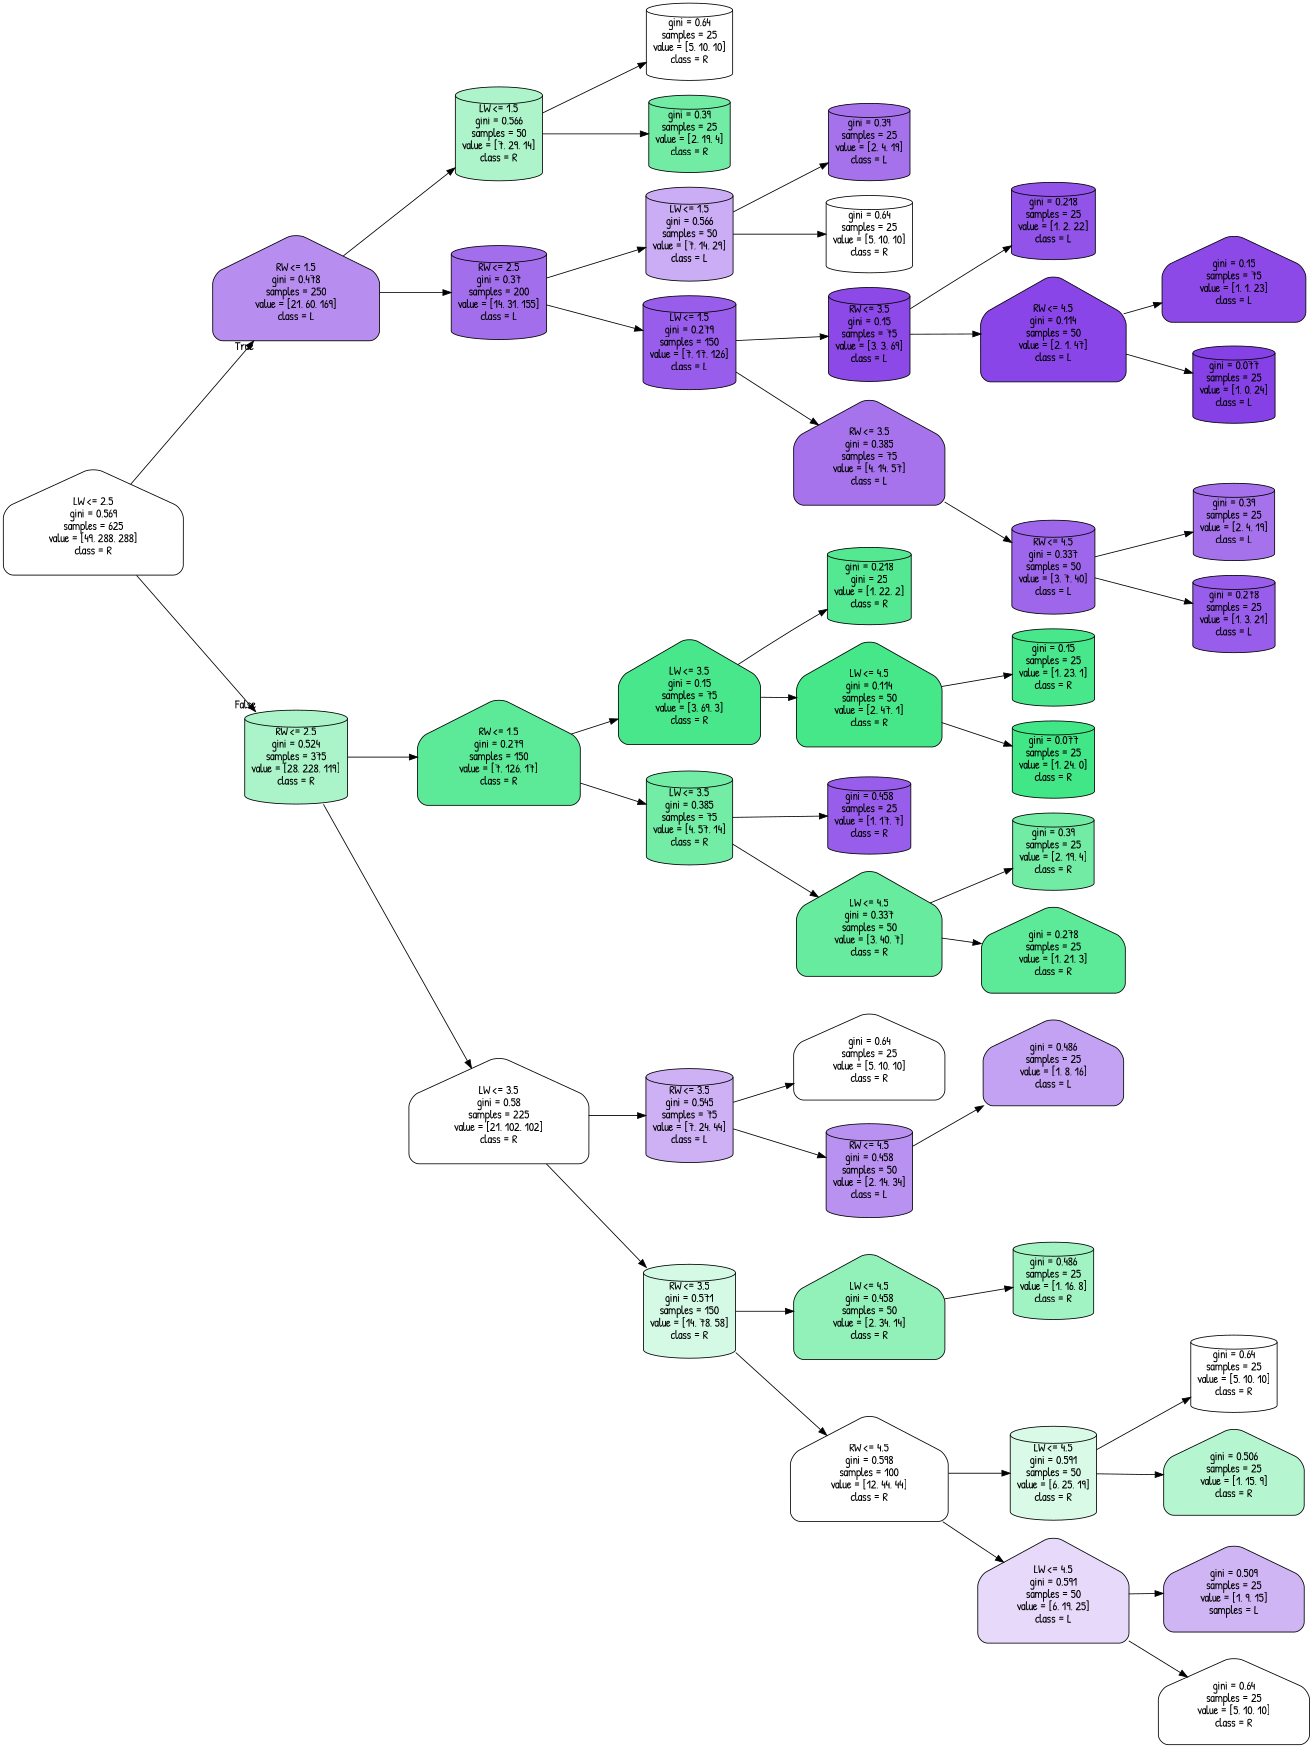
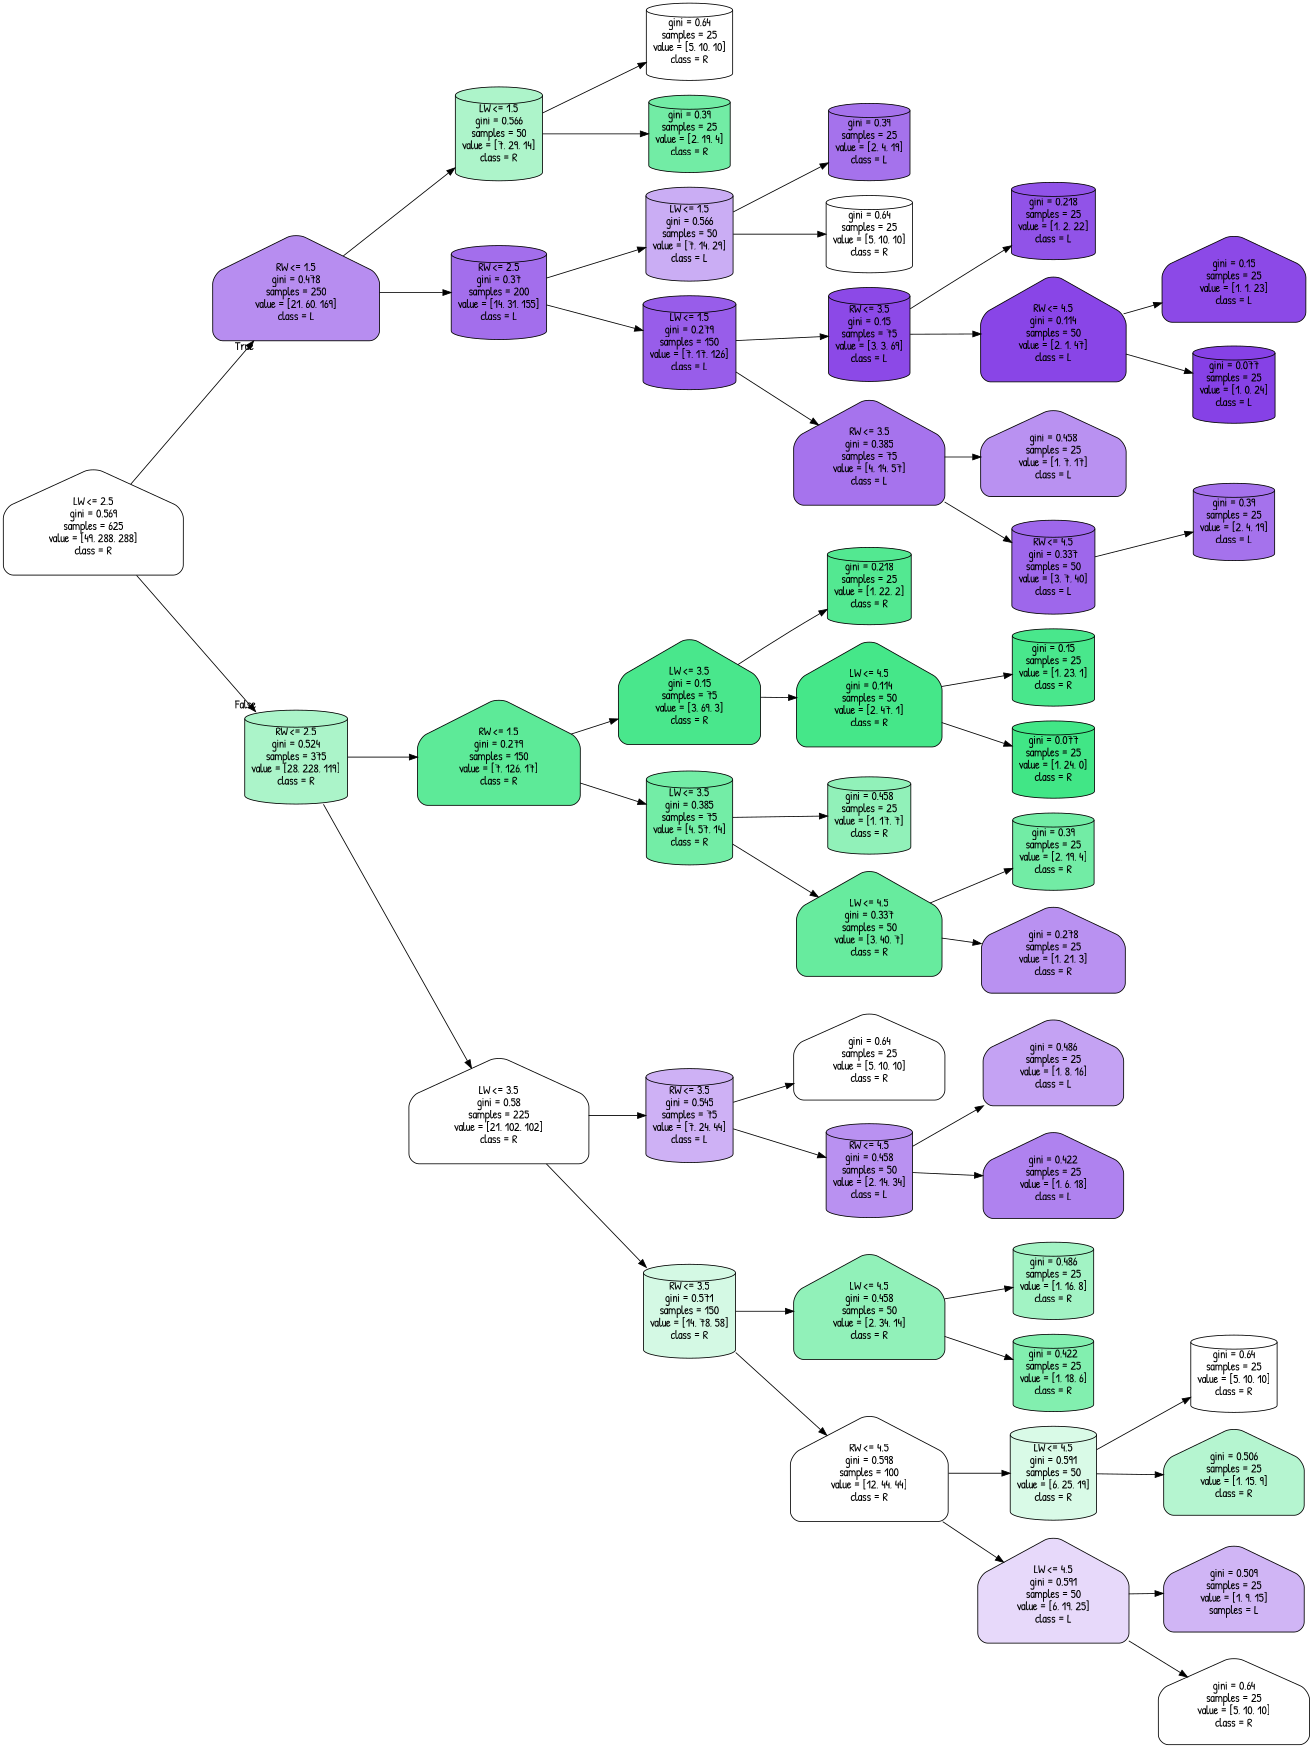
(1234, 283) -> (1234, 283)
none -> (1053, 457)
(869, 586) -> (869, 586)
(1234, 614) -> none
(869, 815) -> (869, 815)
(1053, 954) -> (1053, 954)
none -> (1053, 1179)
none -> (1053, 1373)
